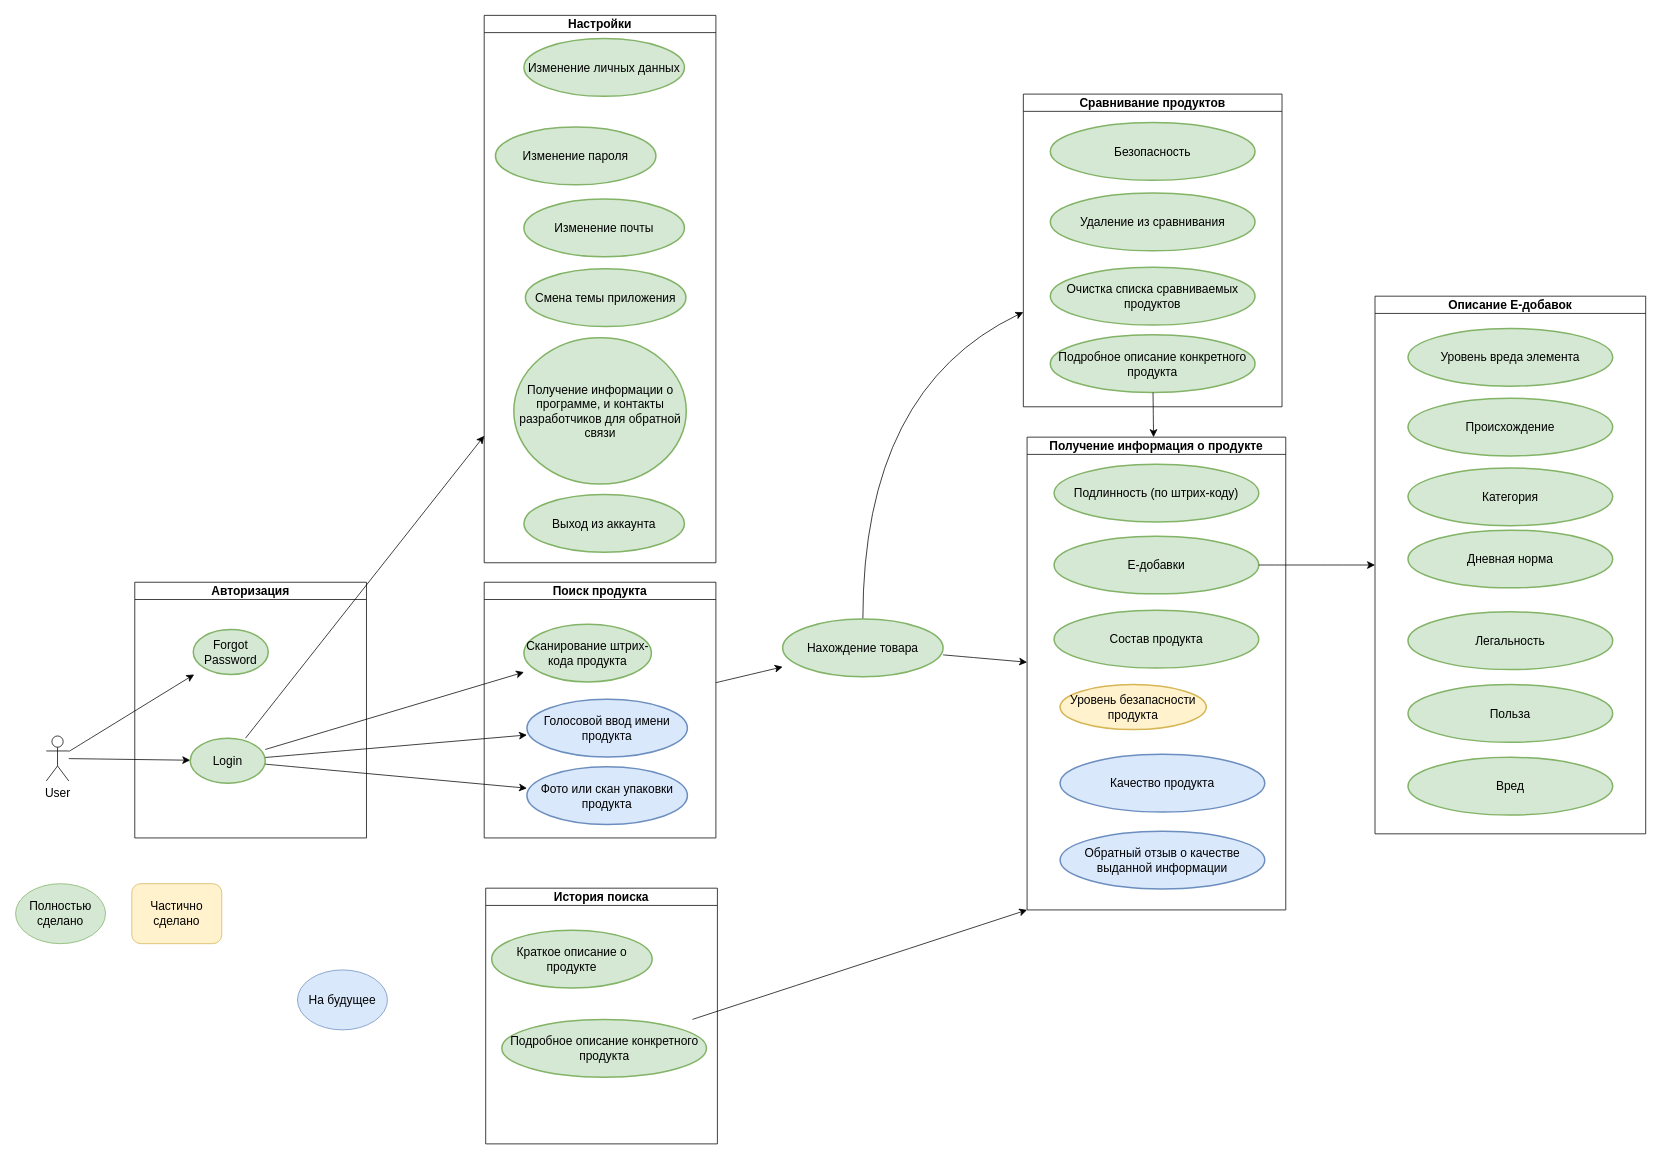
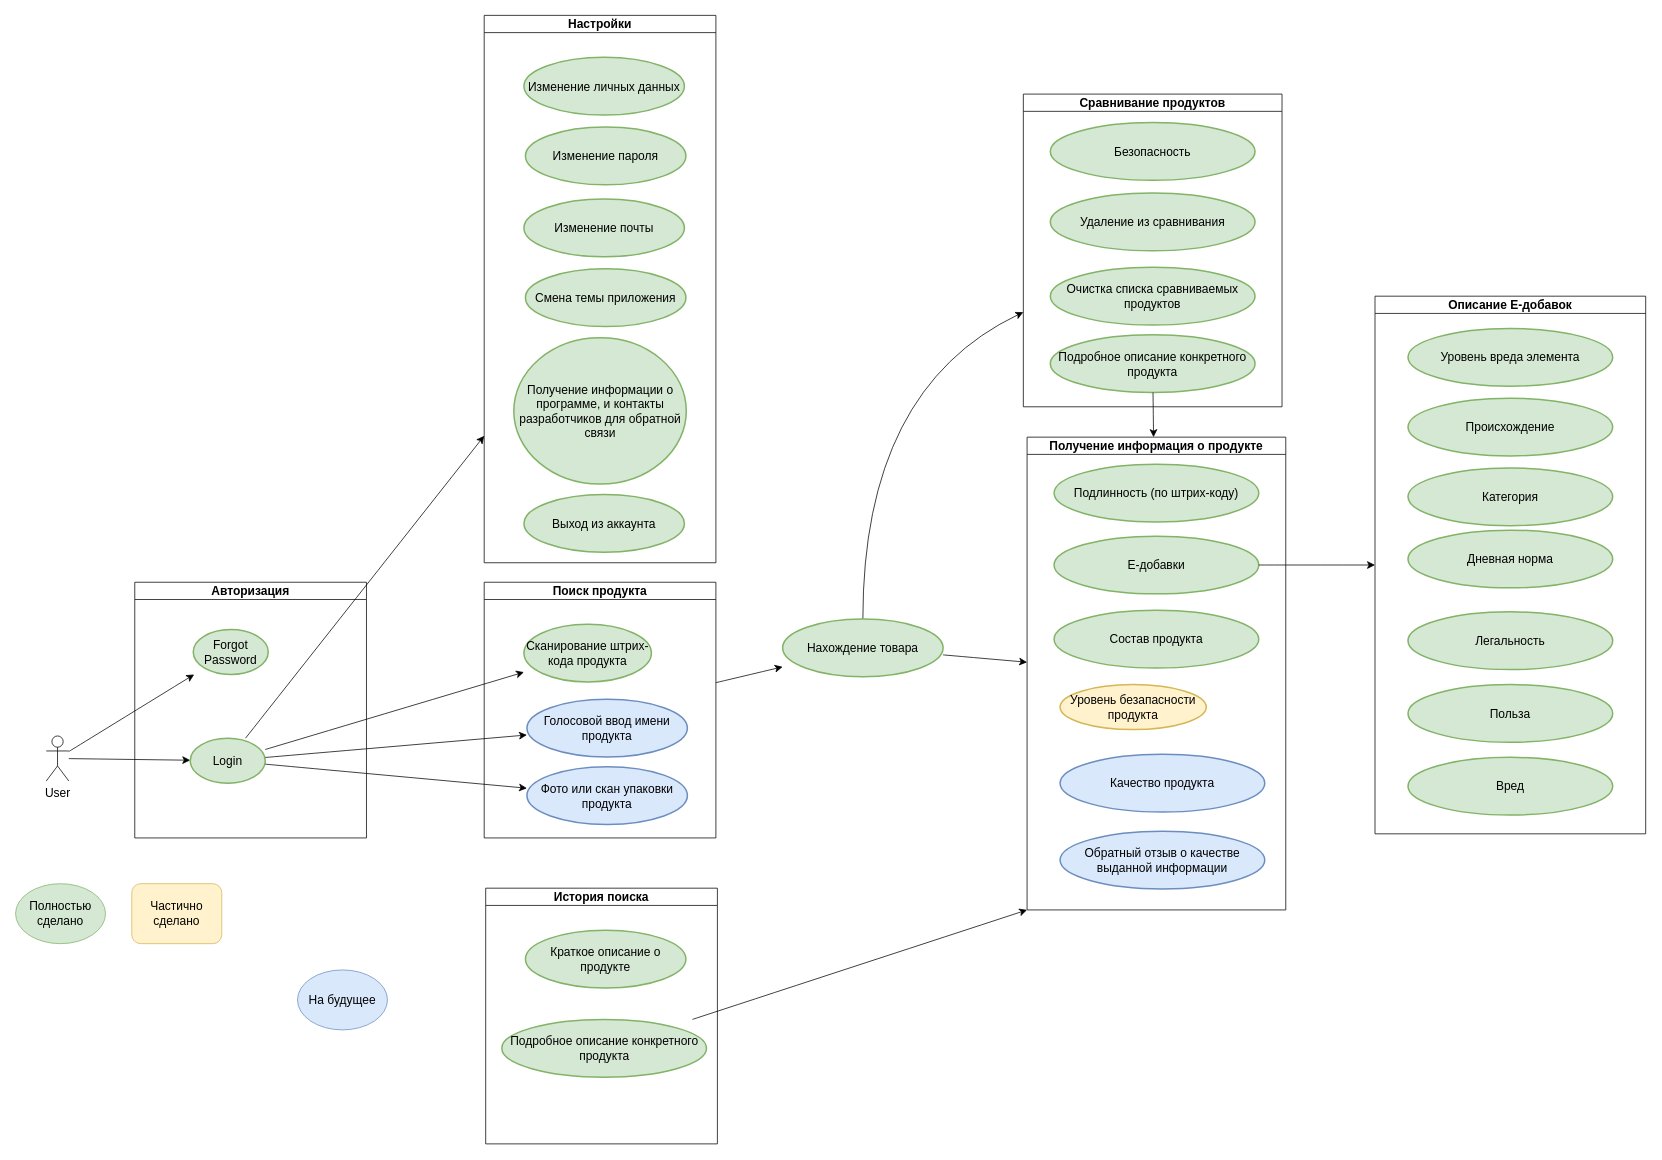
(604, 68) -> (604, 86)
(576, 156) -> (606, 156)
(572, 959) -> (606, 959)
